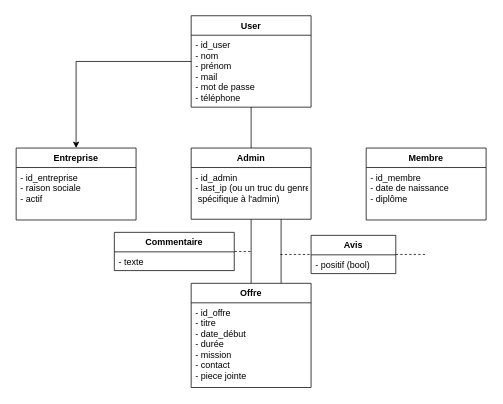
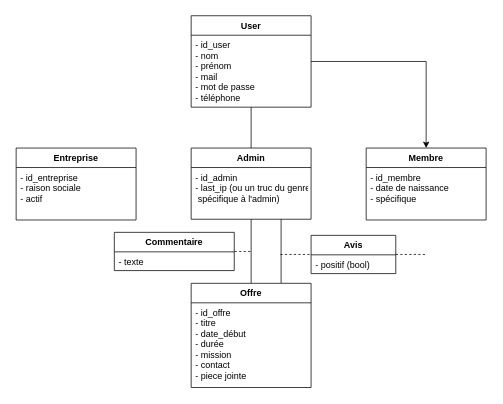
(132, 62) -> none
none -> (369, 62)
(396, 178) -> (396, 178)
